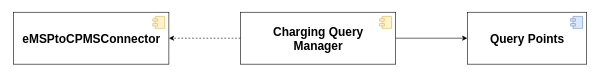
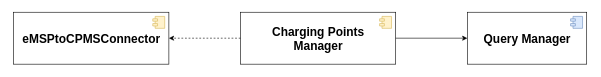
(319, 39) -> (319, 39)
(529, 39) -> (529, 39)
